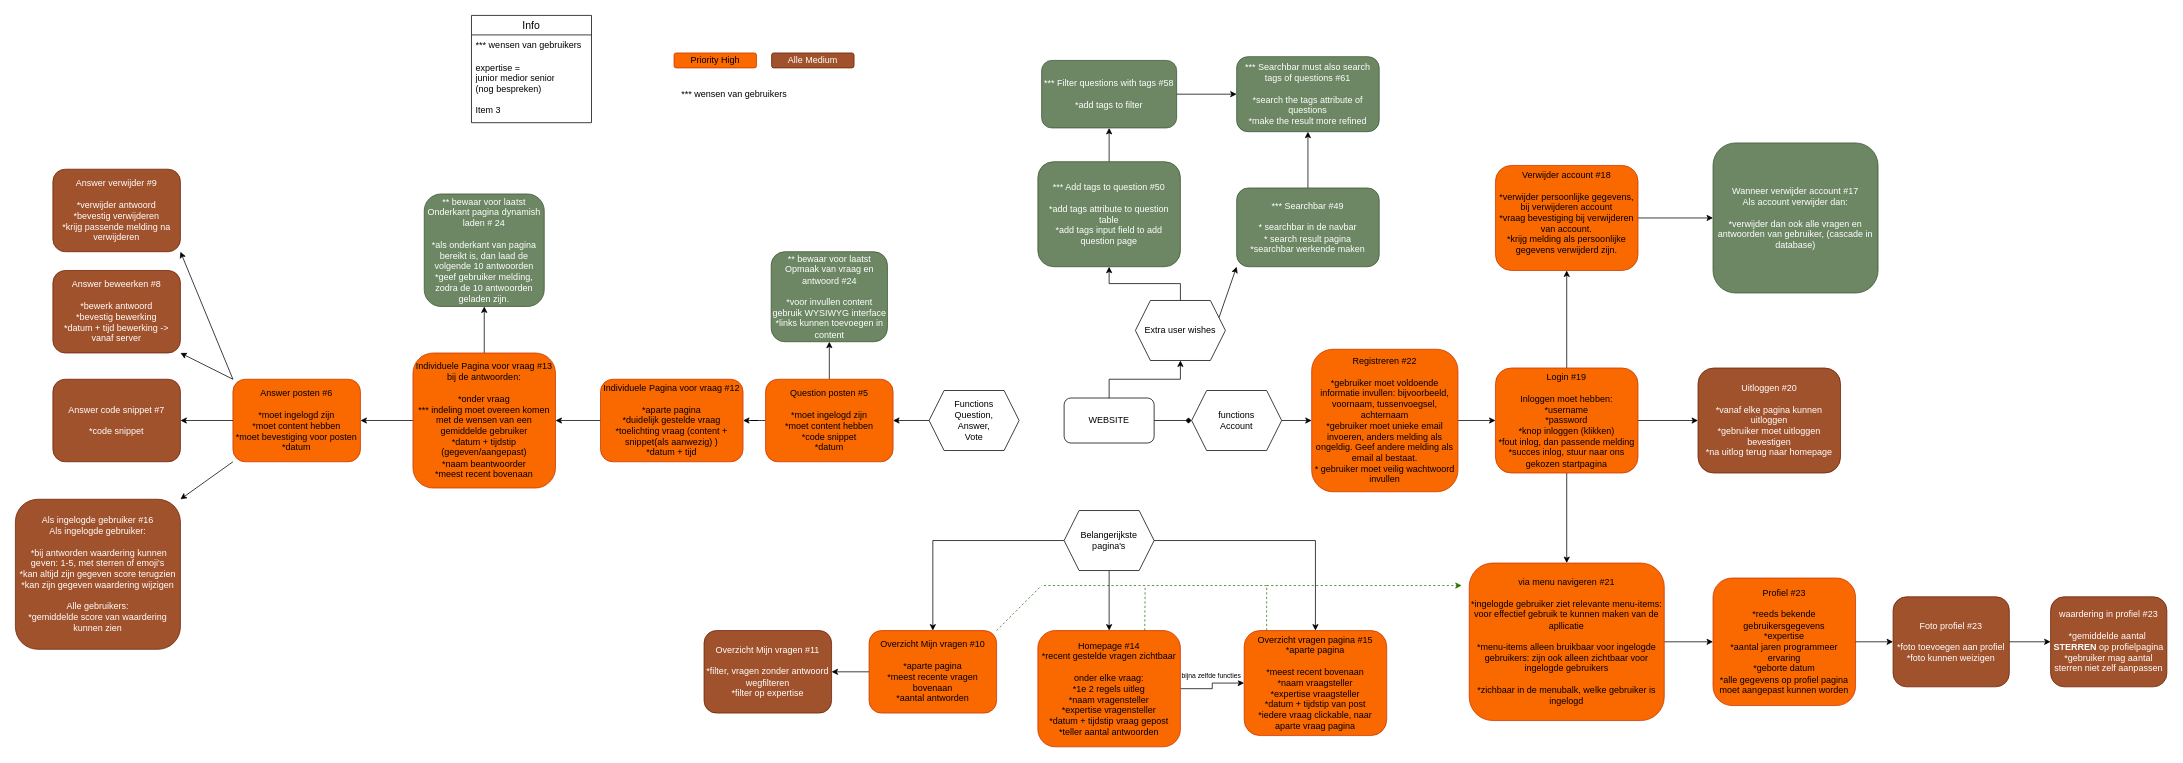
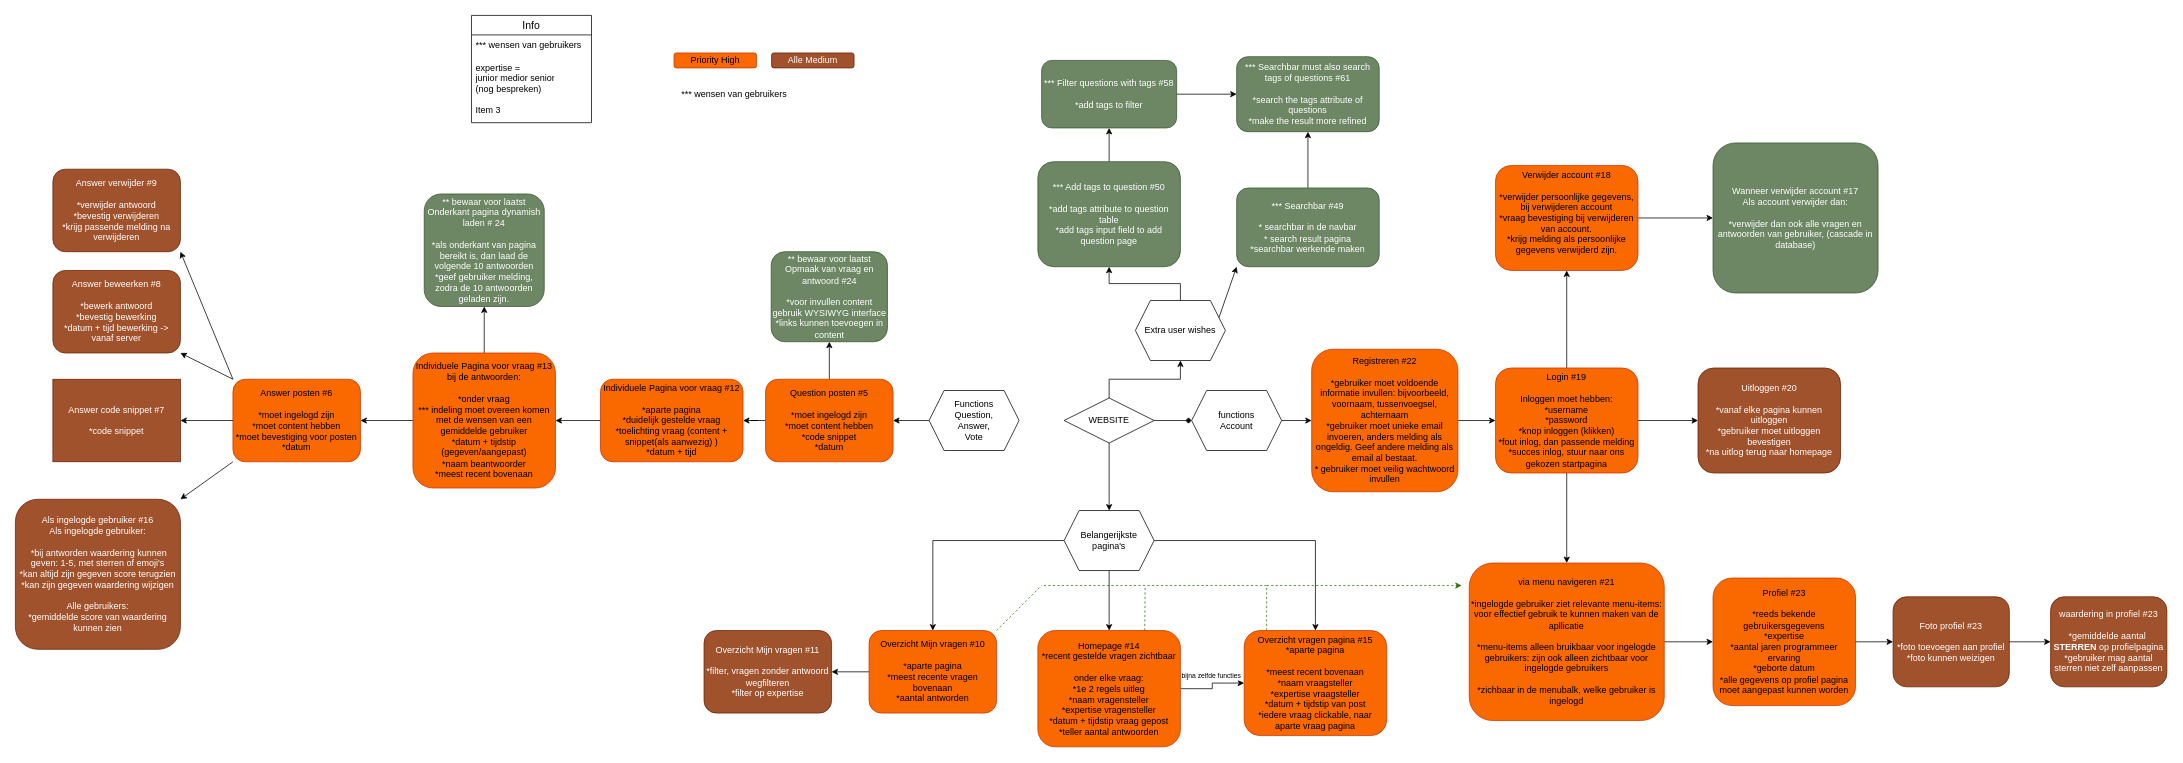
(117, 420) -> (117, 420)
(1109, 420) -> (1109, 420)
none -> (1109, 504)
